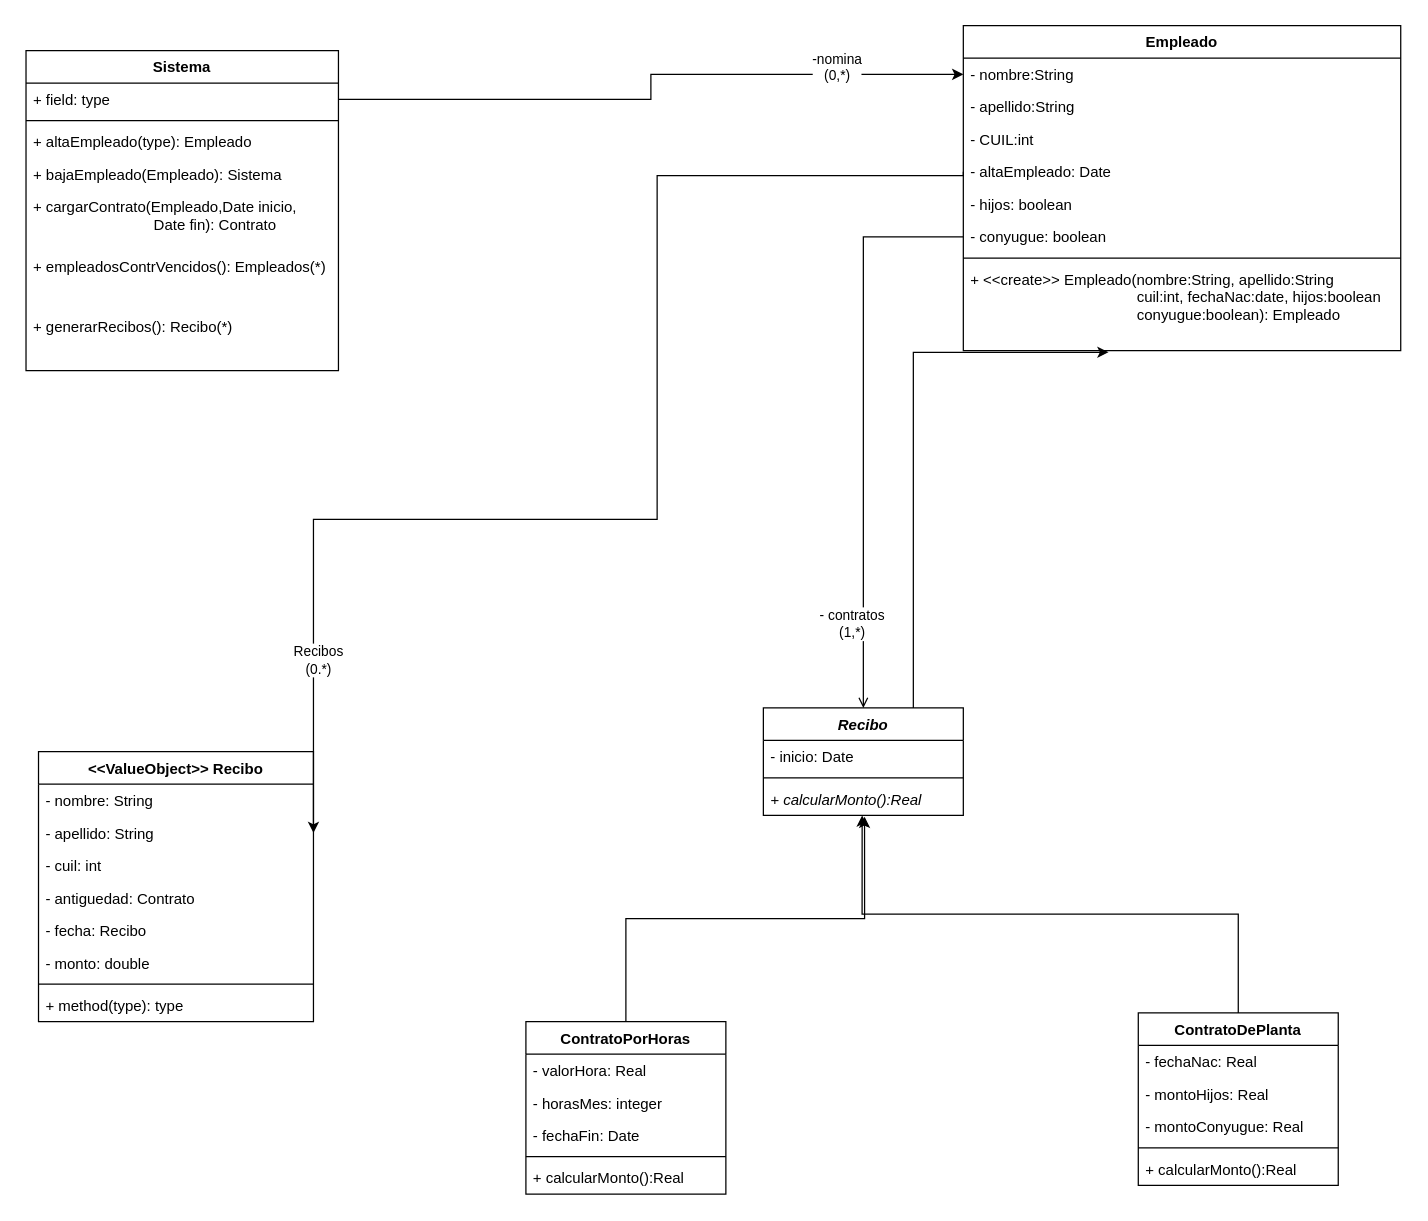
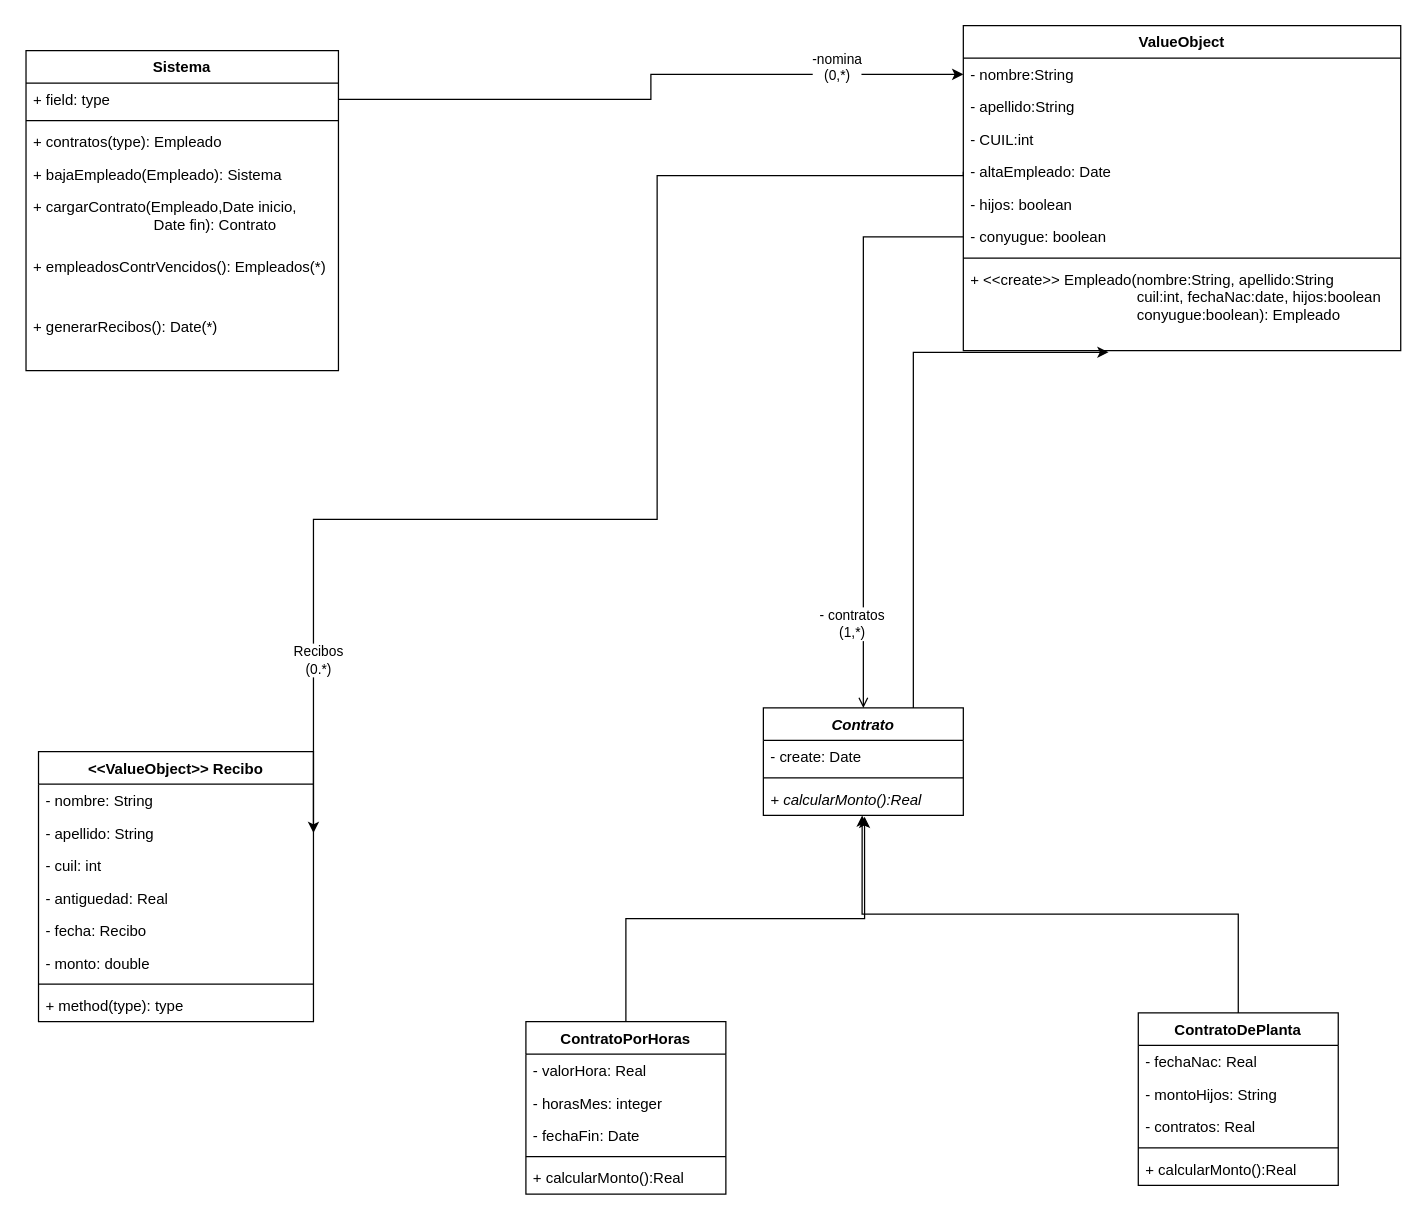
(1181, 43) -> (1181, 43)
(147, 143) -> (138, 143)
(145, 328) -> (138, 328)
(863, 725) -> (863, 725)
(817, 758) -> (823, 758)
(130, 899) -> (111, 899)
(1211, 1095) -> (1219, 1095)
(1225, 1128) -> (1209, 1128)
